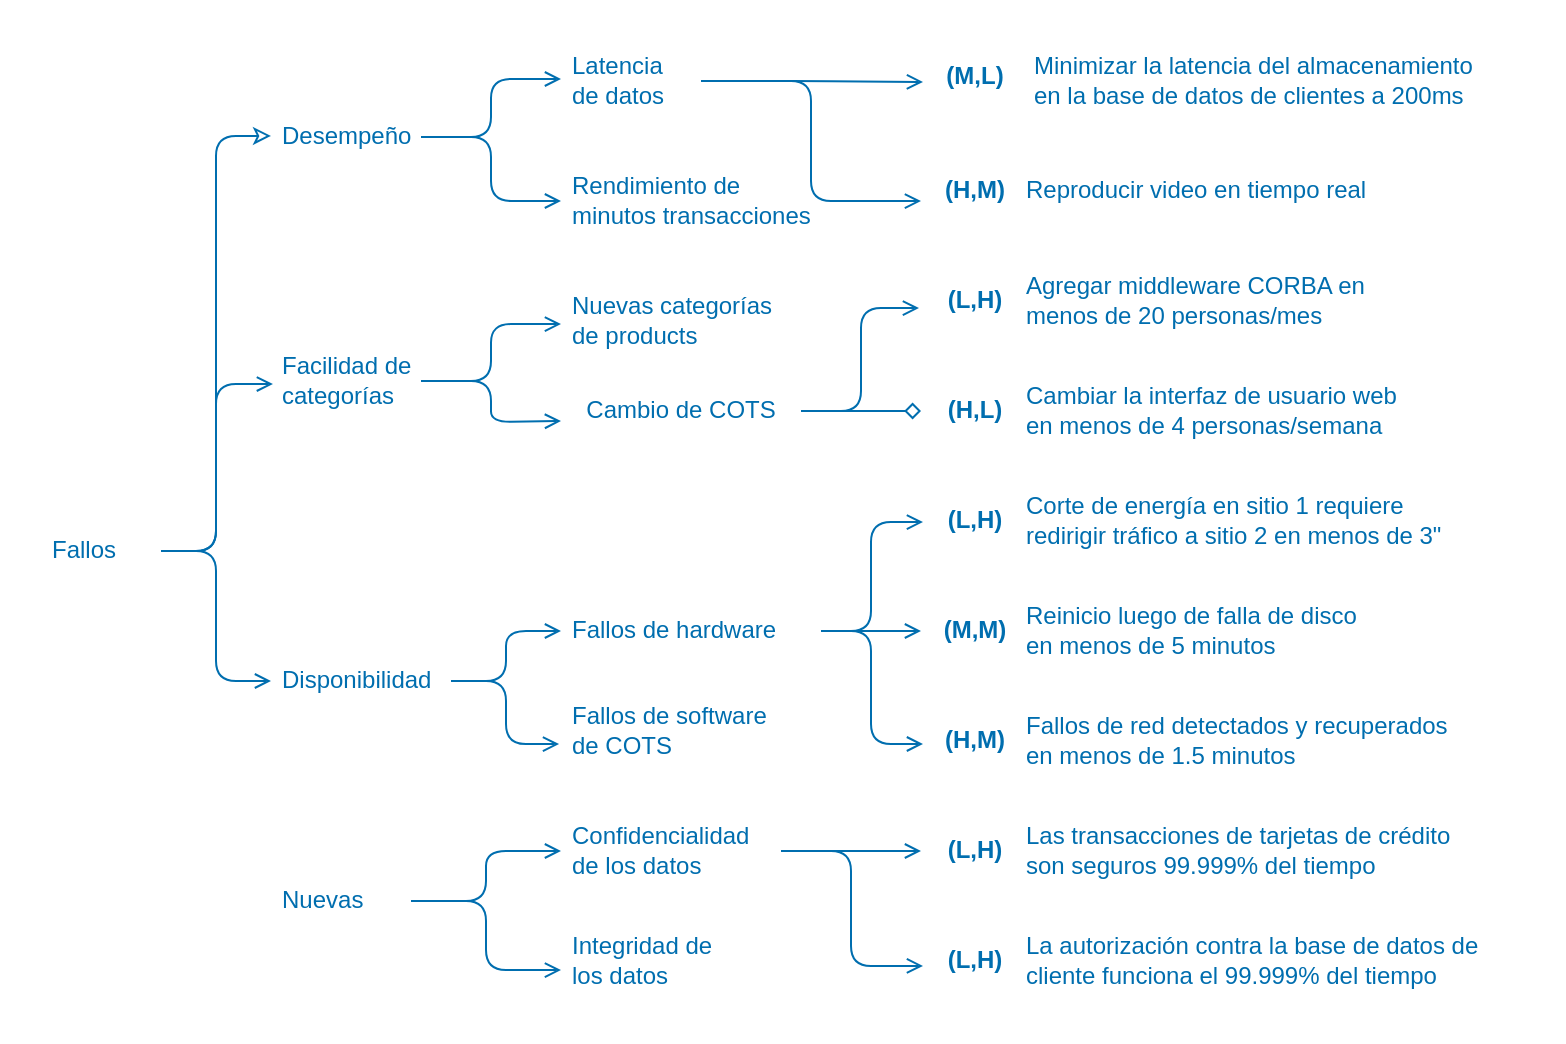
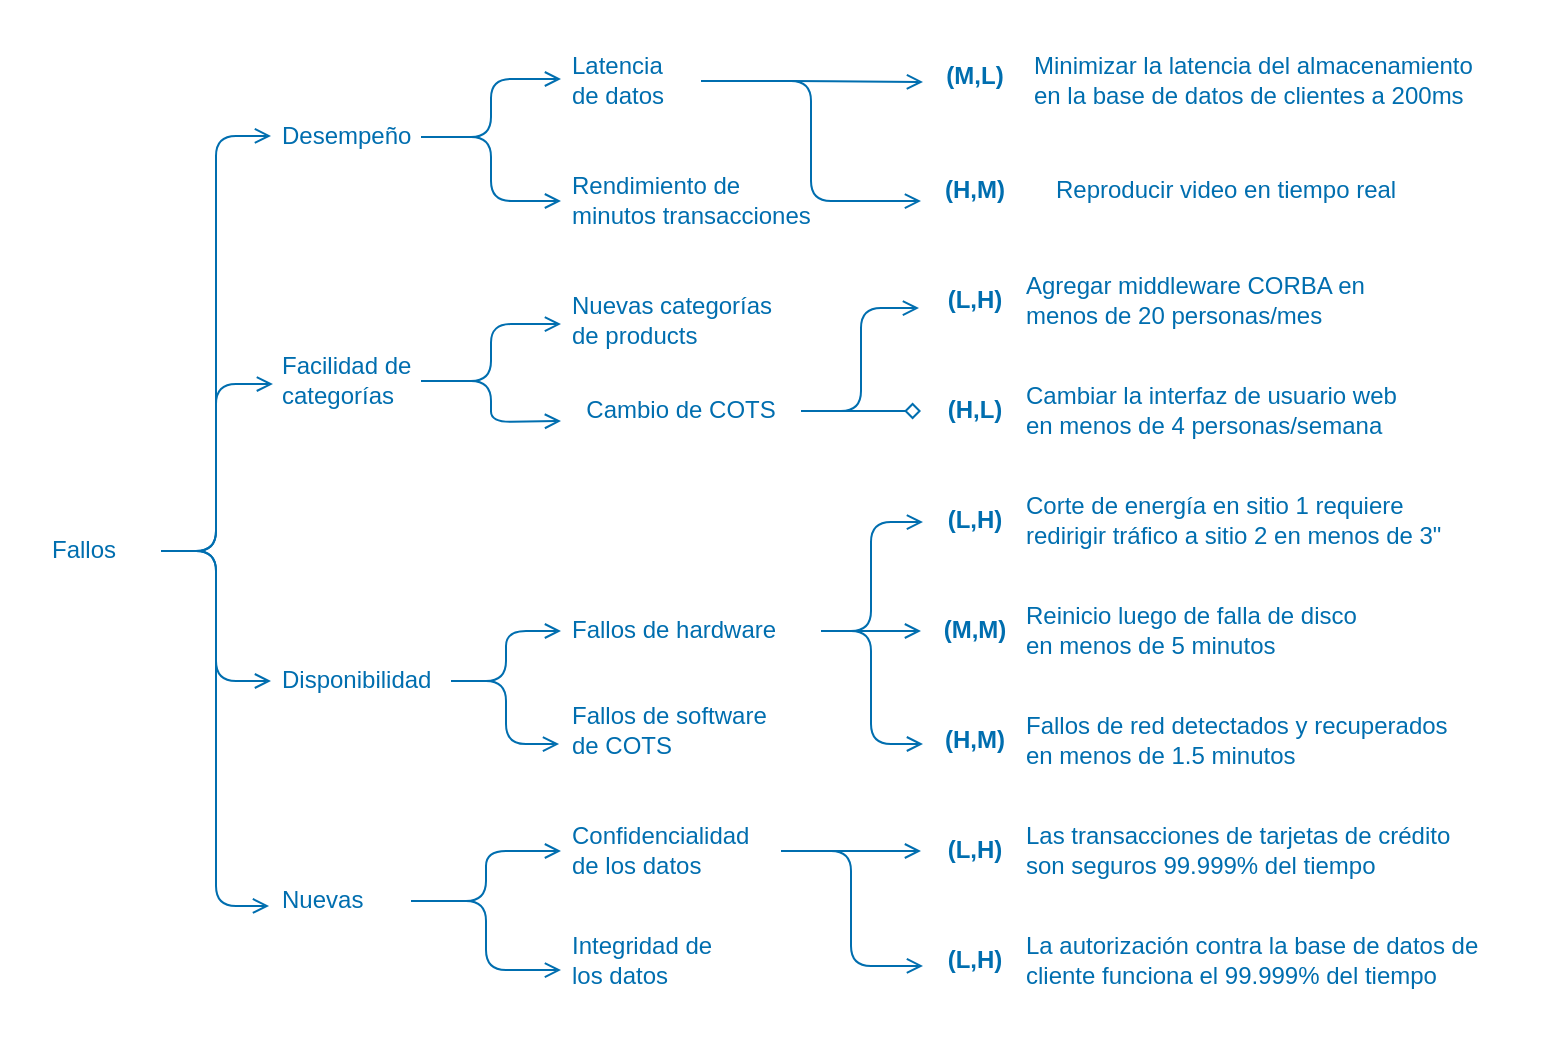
(256, 136) -> (260, 136)
(1213, 191) -> (1243, 191)
none -> (216, 806)
